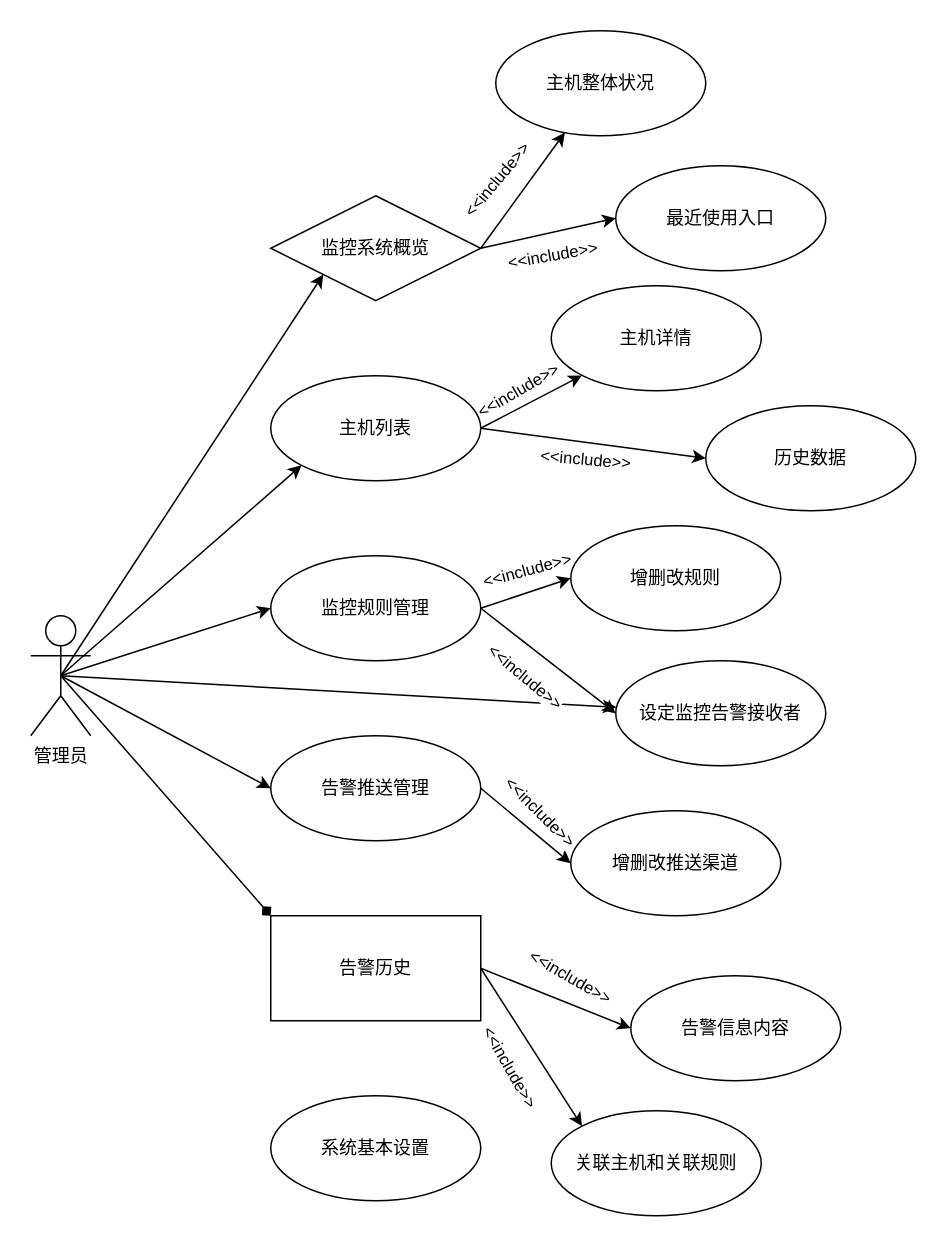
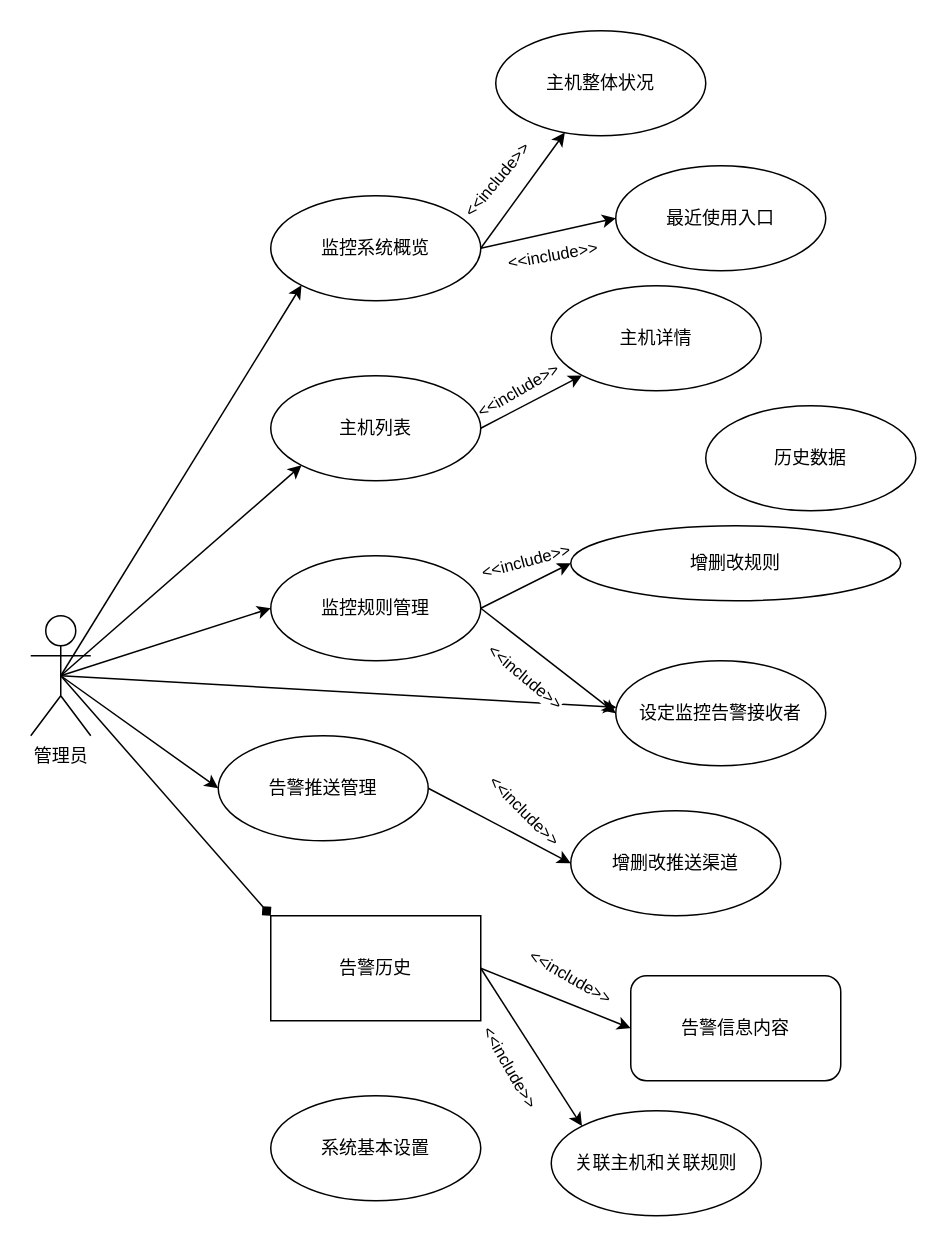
(376, 248) -> (376, 248)
(589, 443) -> none
(676, 578) -> (736, 563)
(376, 788) -> (323, 788)
(736, 1028) -> (736, 1028)
